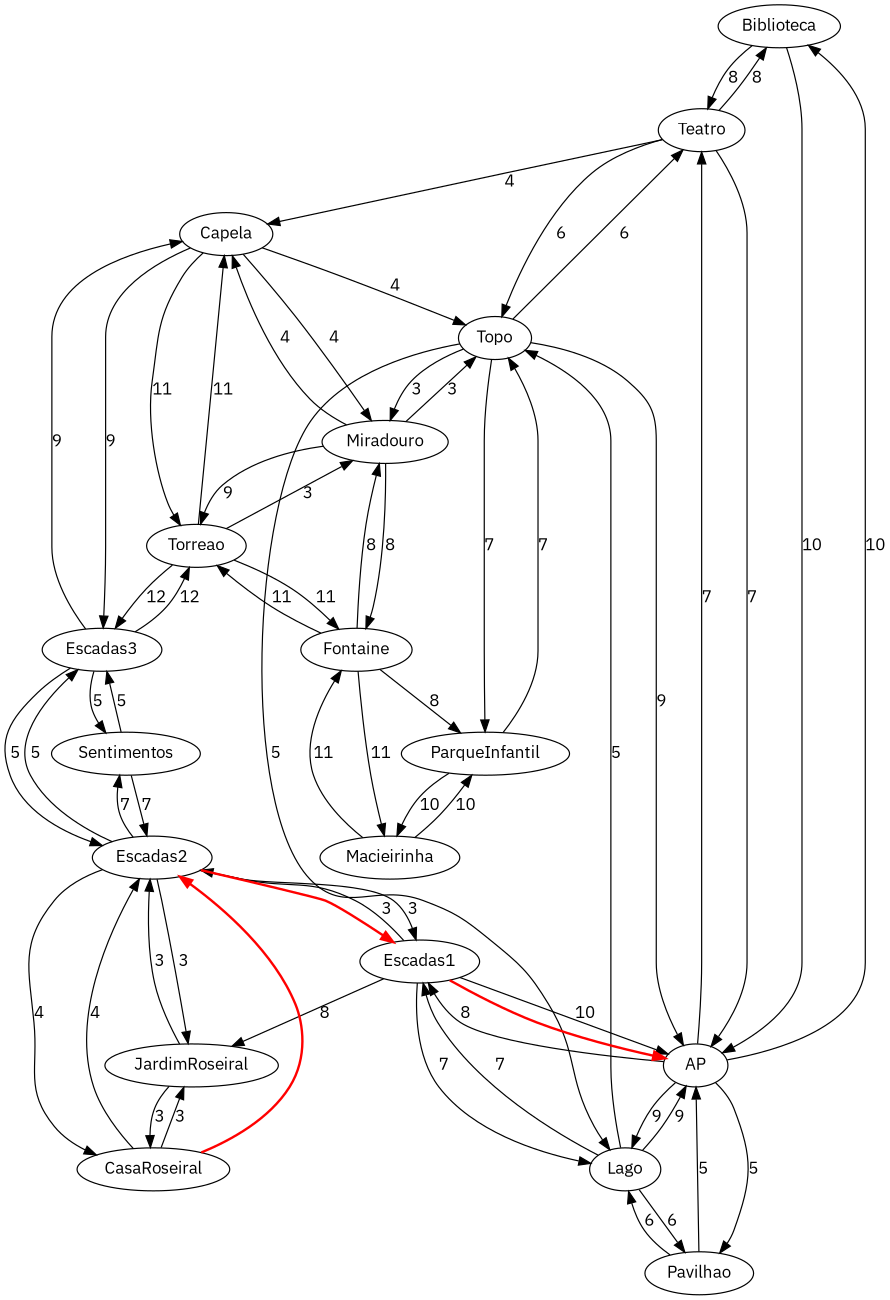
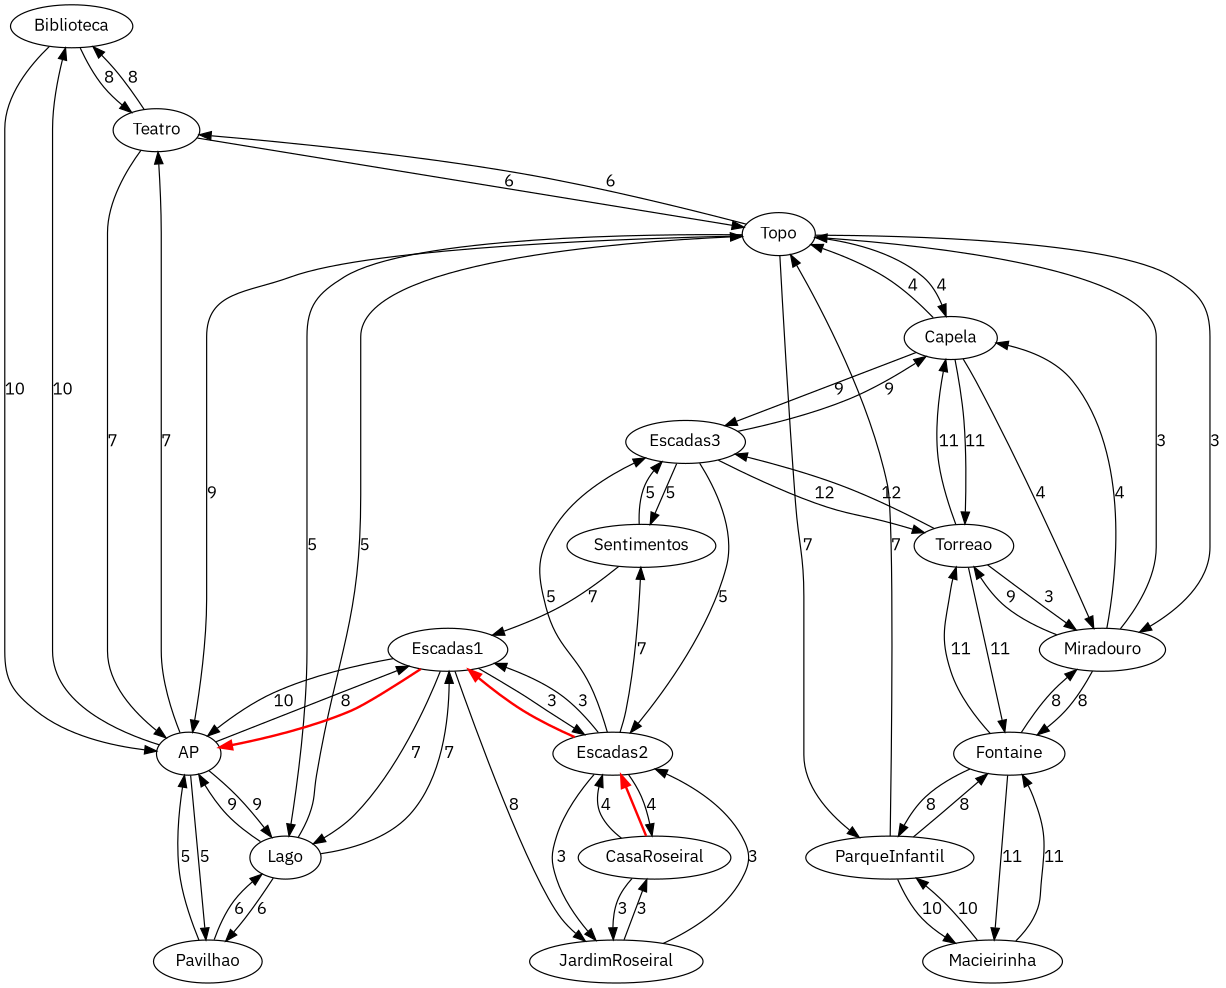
(471, 180) -> (888, 256)
(138, 800) -> (565, 604)
none -> (946, 809)
